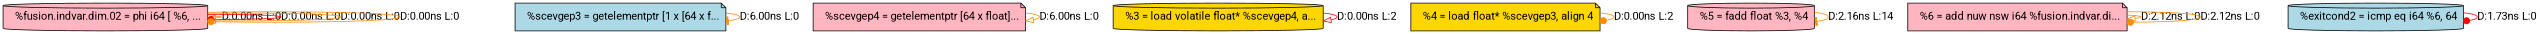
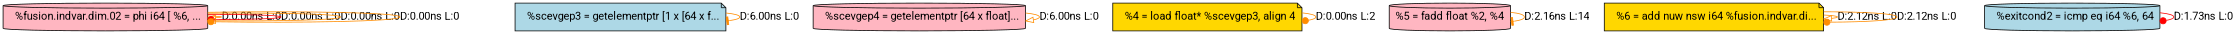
(919, 17) -> (919, 17)
(1218, 17) -> none
(1751, 17) -> (1450, 17)
(2017, 17) -> (1714, 17)
